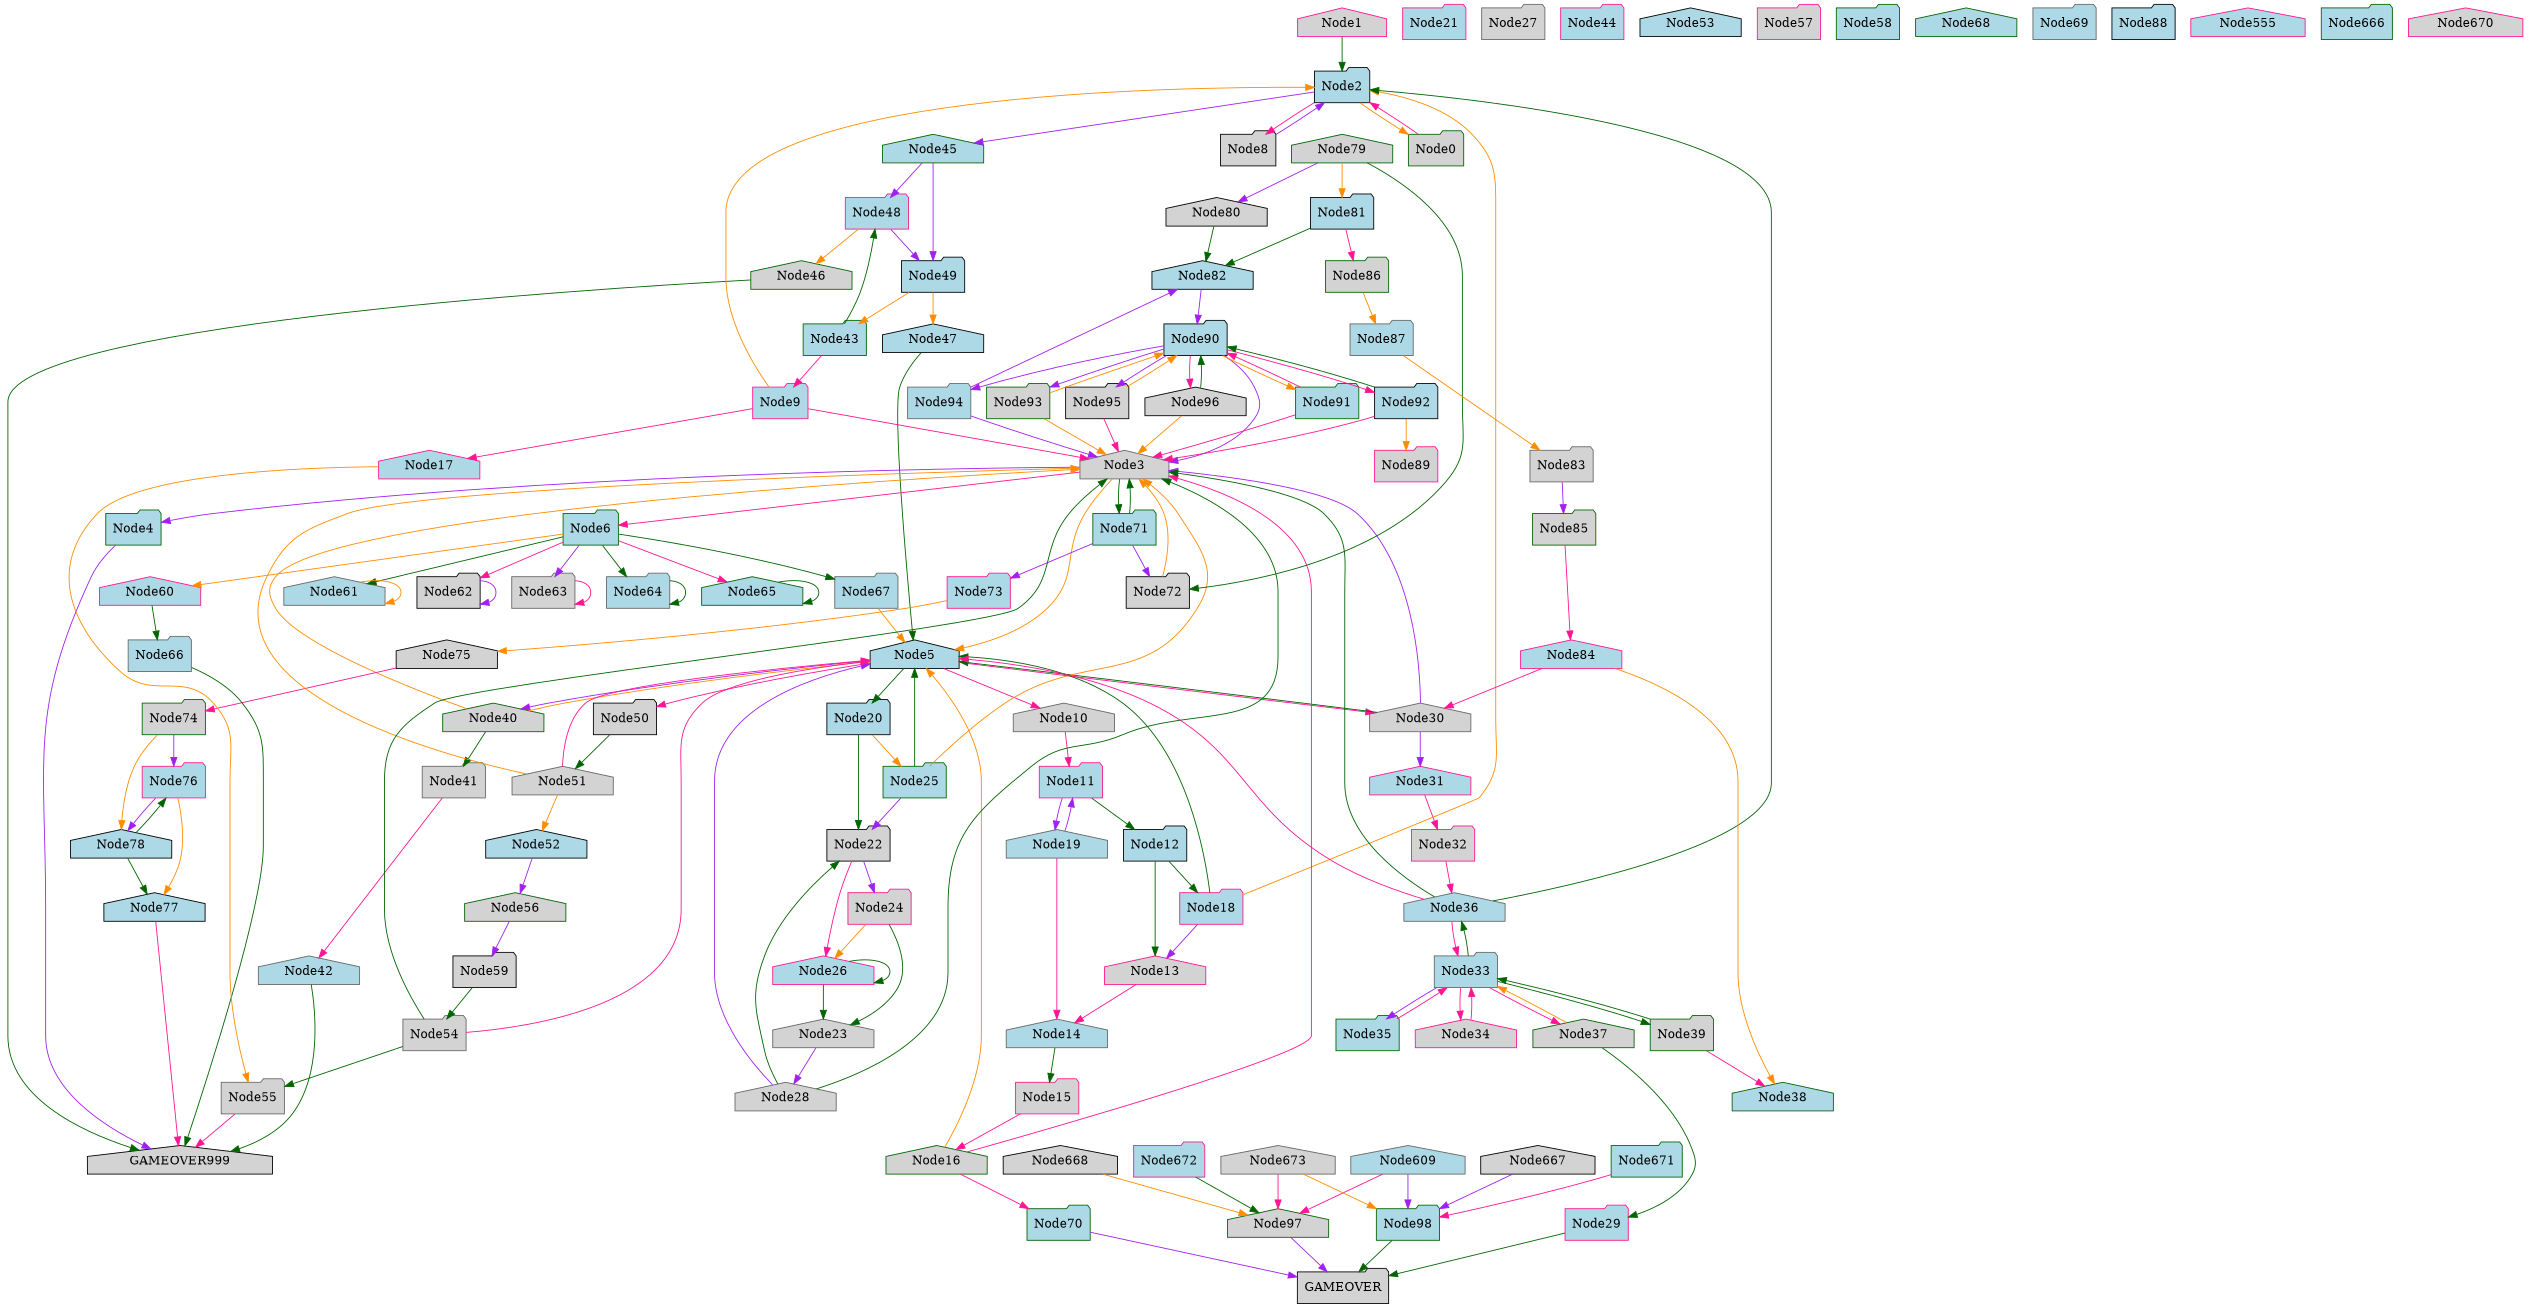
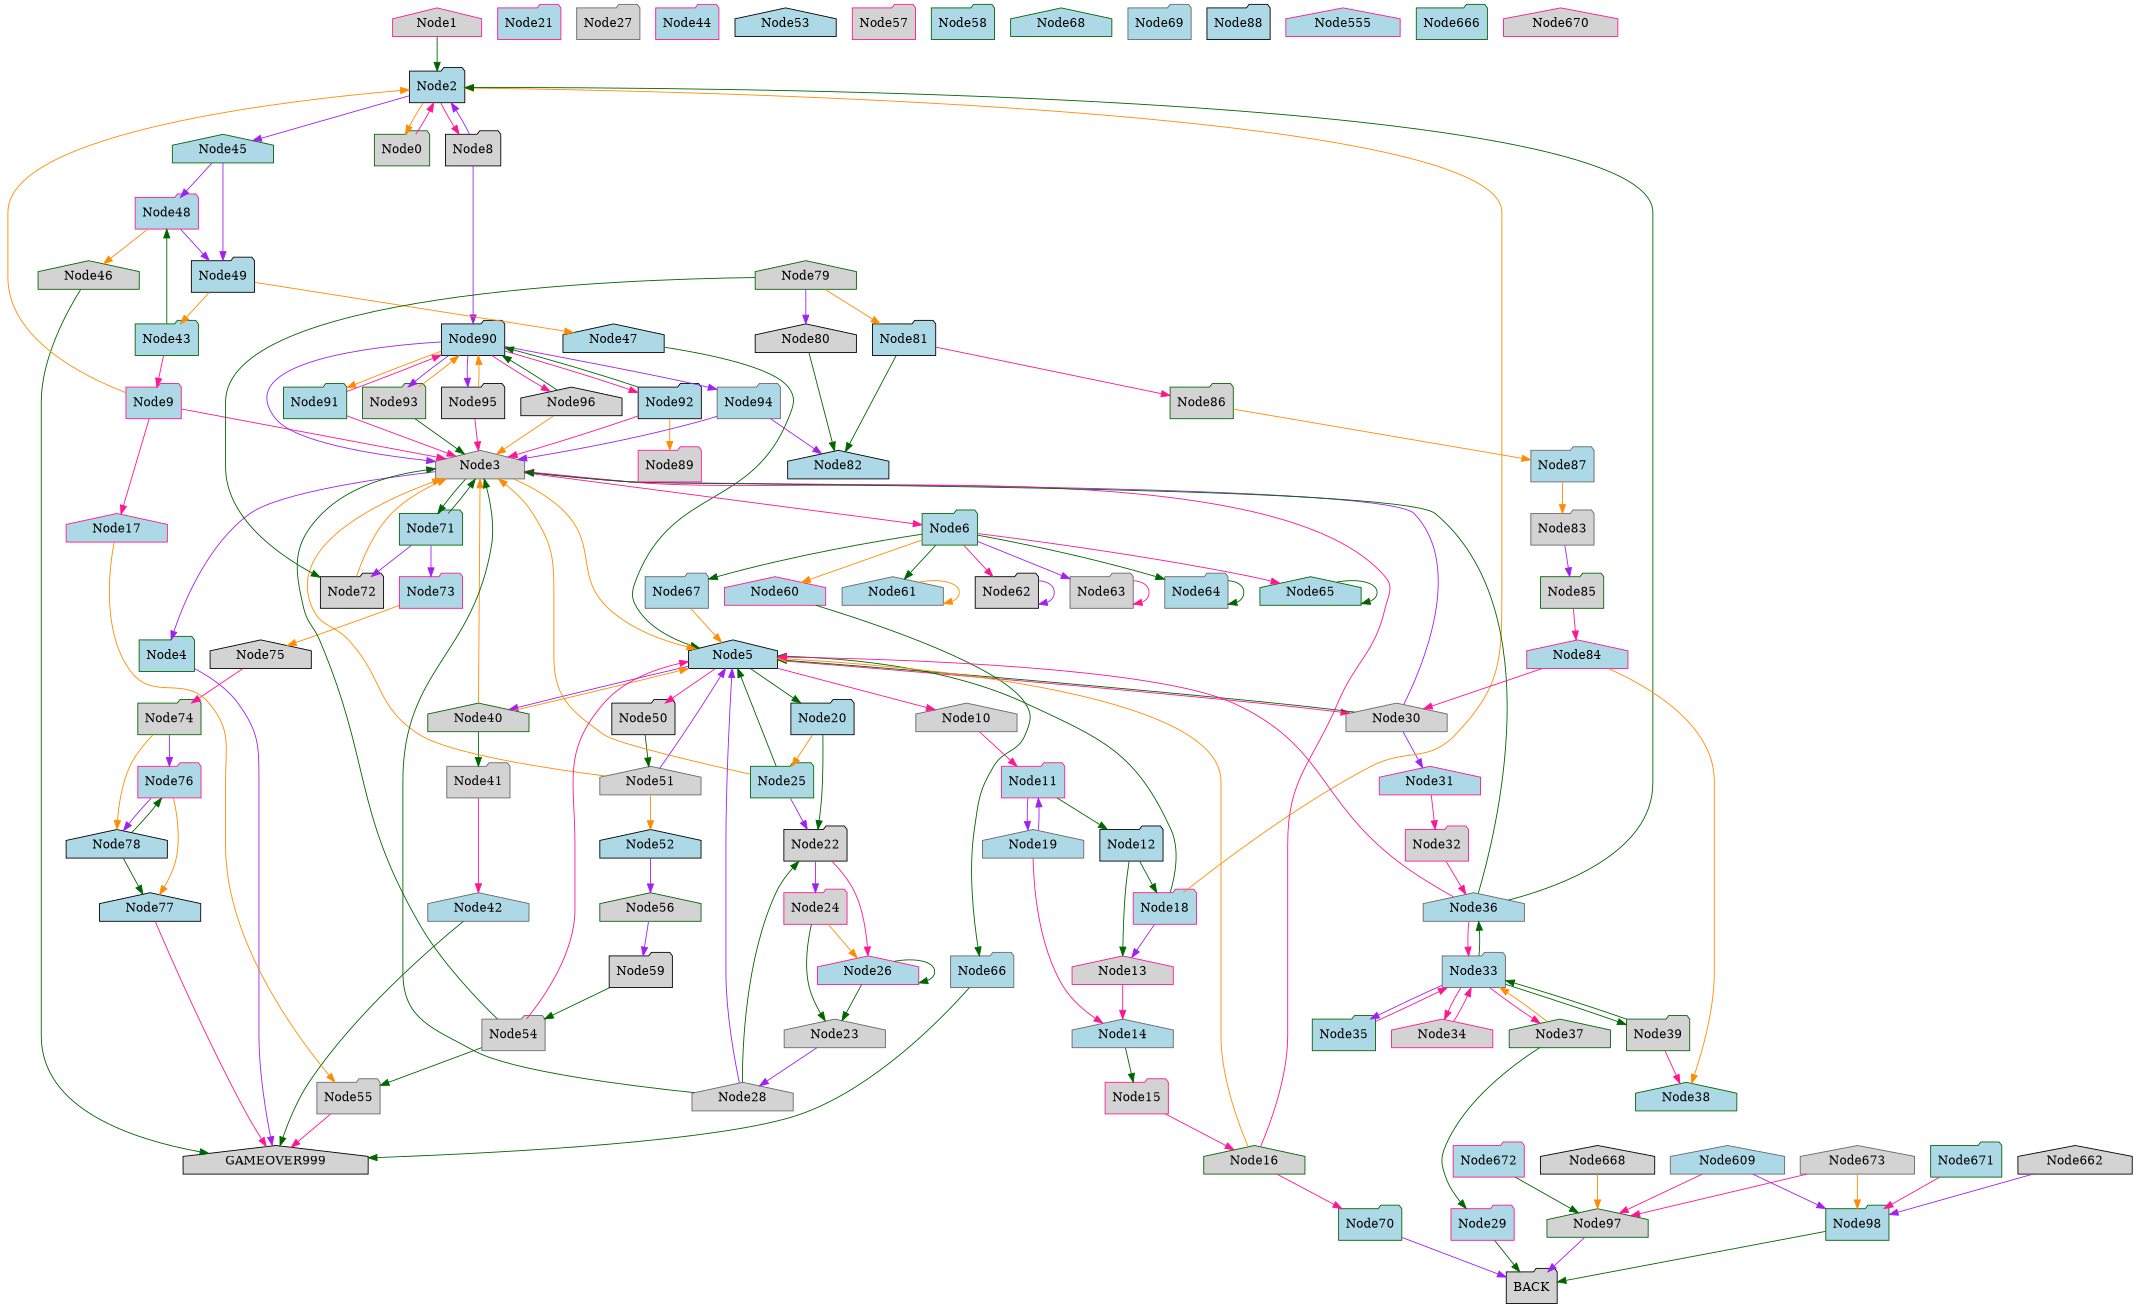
(1200, 302) -> (473, 240)
(1071, 434) -> (436, 434)
(688, 680) -> (691, 723)
(1538, 1161) -> (2075, 1161)
(1343, 1288) -> (1532, 1288)
